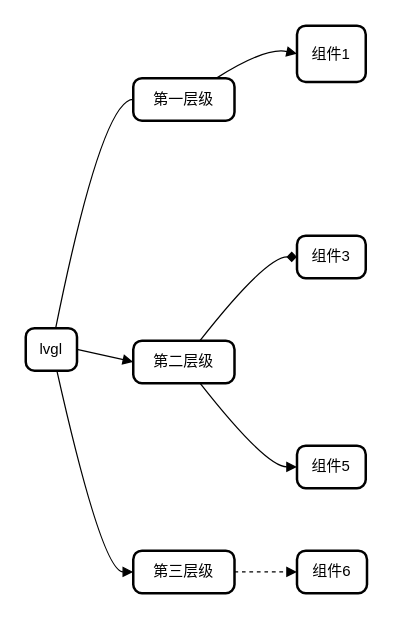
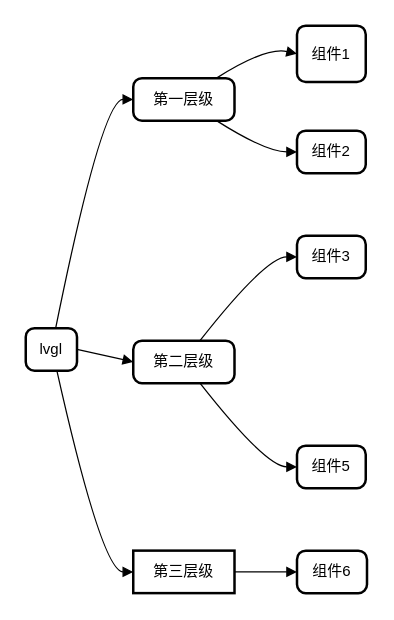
none -> (249, 140)
none -> (331, 152)
(95, 166) -> (93, 167)
(285, 257) -> (286, 257)
(184, 572) -> (184, 572)
(262, 572) -> (262, 572)
